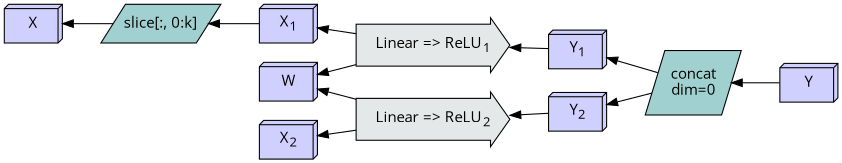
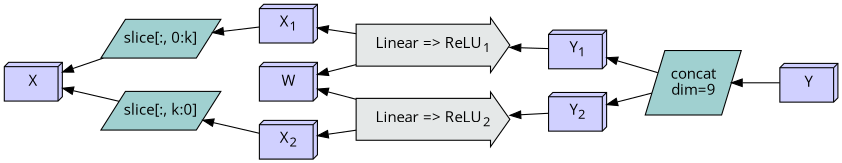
(694, 90) -> (694, 90)
none -> (161, 111)
